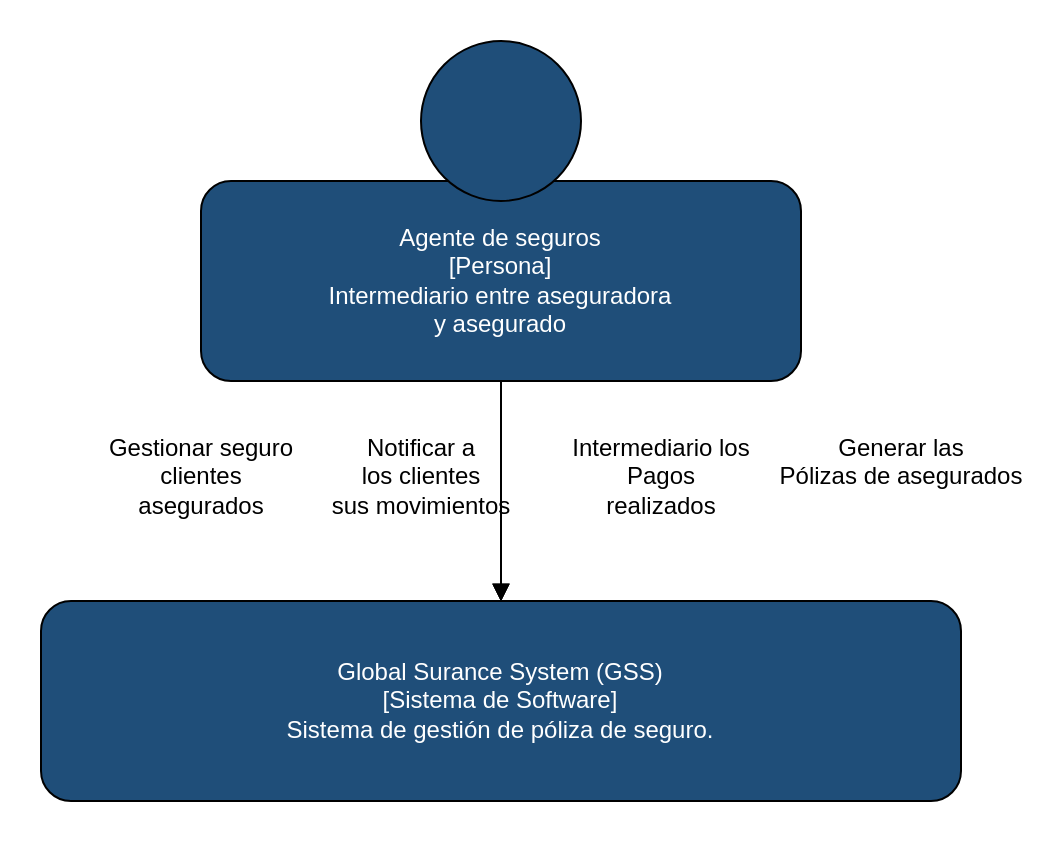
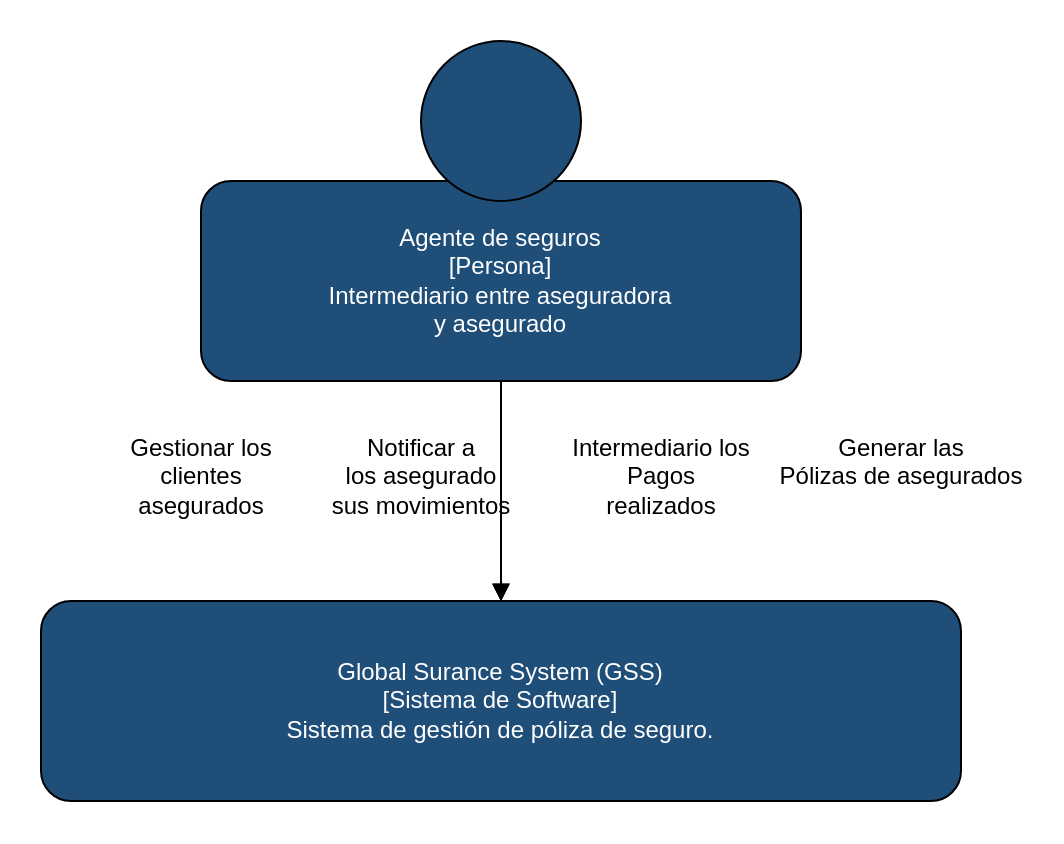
(202, 478) -> (202, 478)
(422, 478) -> (422, 478)
